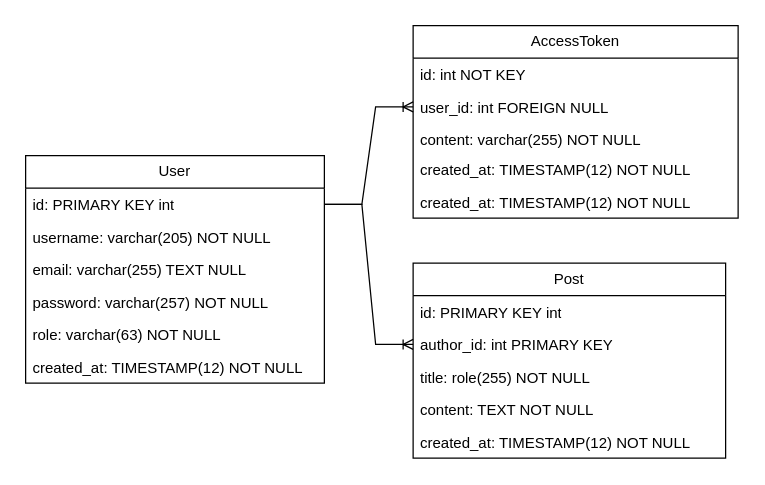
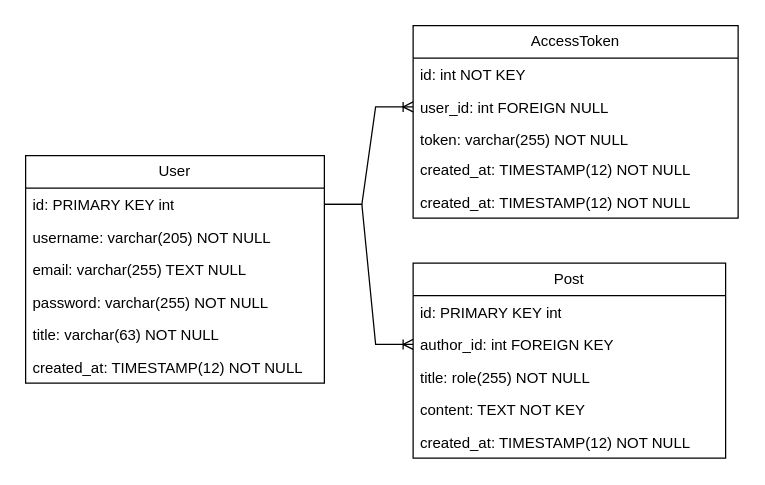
(539, 141) -> (530, 141)
(156, 303) -> (156, 303)
(133, 336) -> (135, 336)
(518, 346) -> (518, 346)
(505, 411) -> (501, 411)
